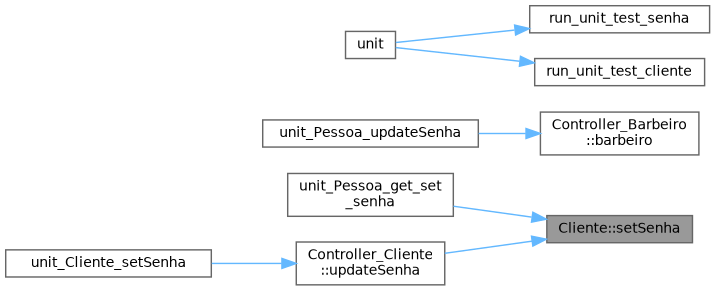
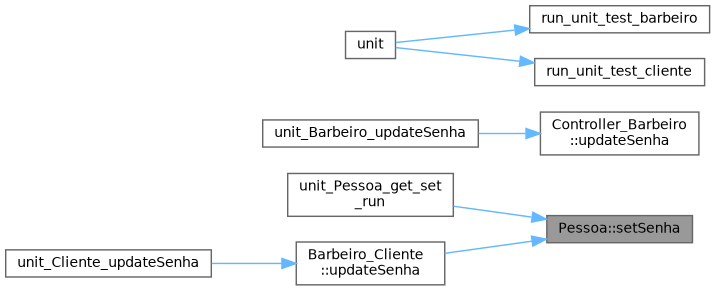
(620, 19) -> (620, 19)
(371, 133) -> (371, 133)
(620, 133) -> (620, 133)
(371, 195) -> (371, 195)
(620, 229) -> (620, 229)
(109, 263) -> (109, 263)
(371, 263) -> (371, 263)
